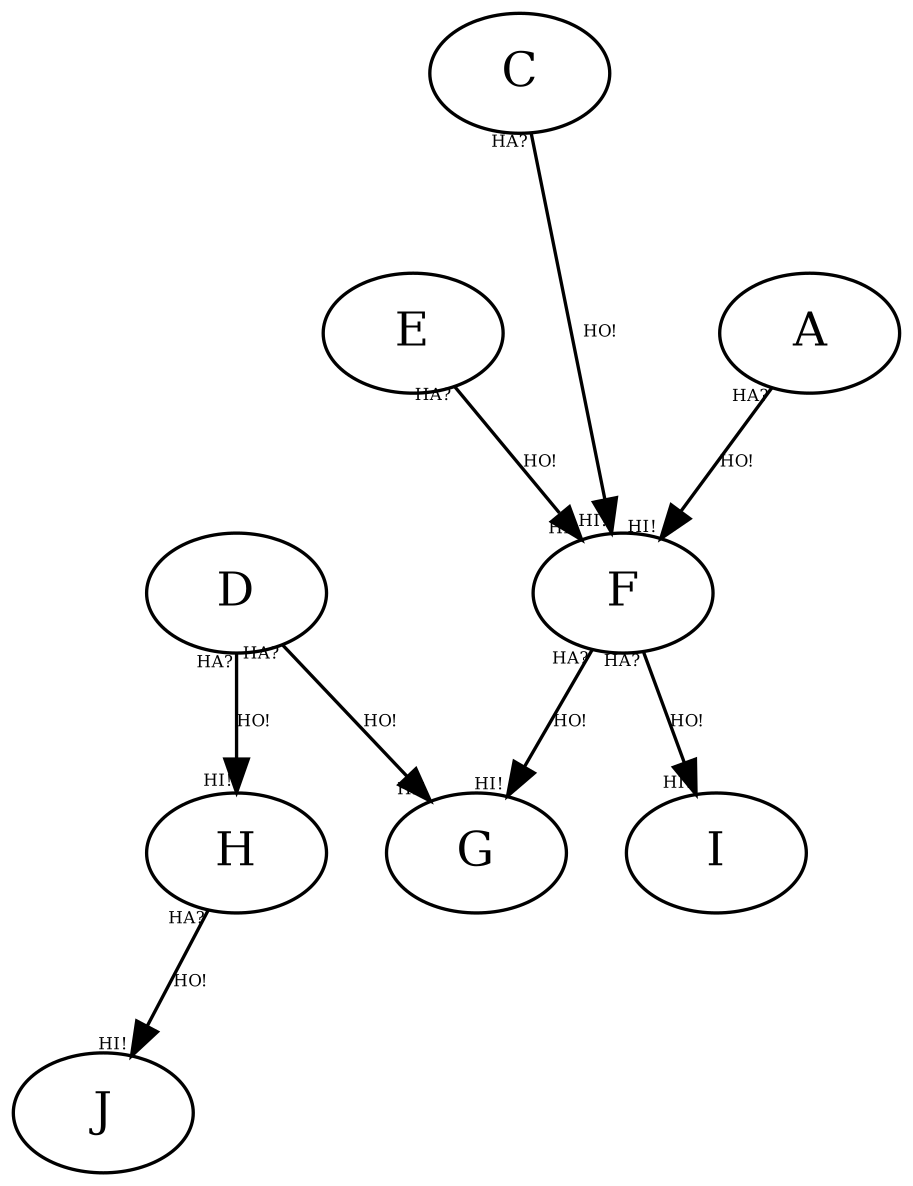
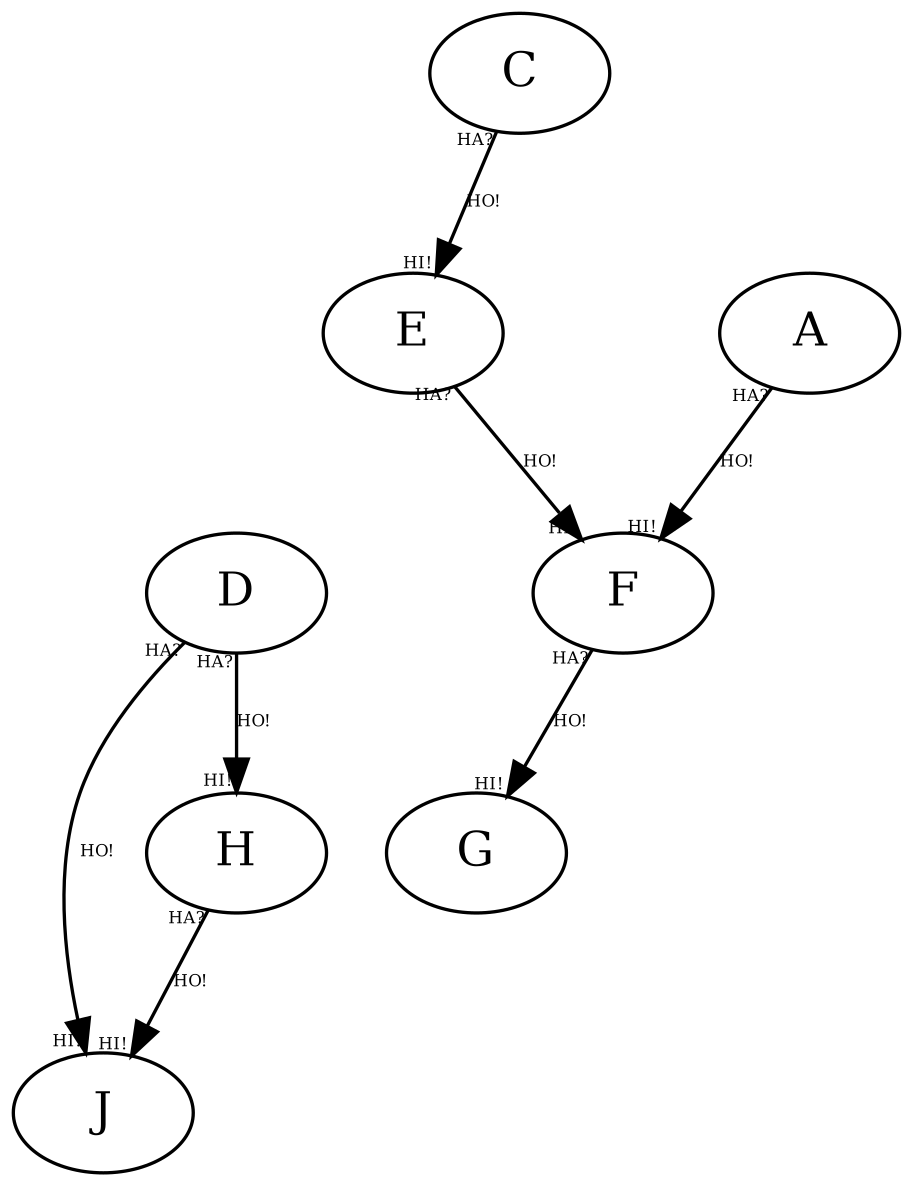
(568, 317) -> (473, 188)
(345, 711) -> (74, 814)
(716, 853) -> none
